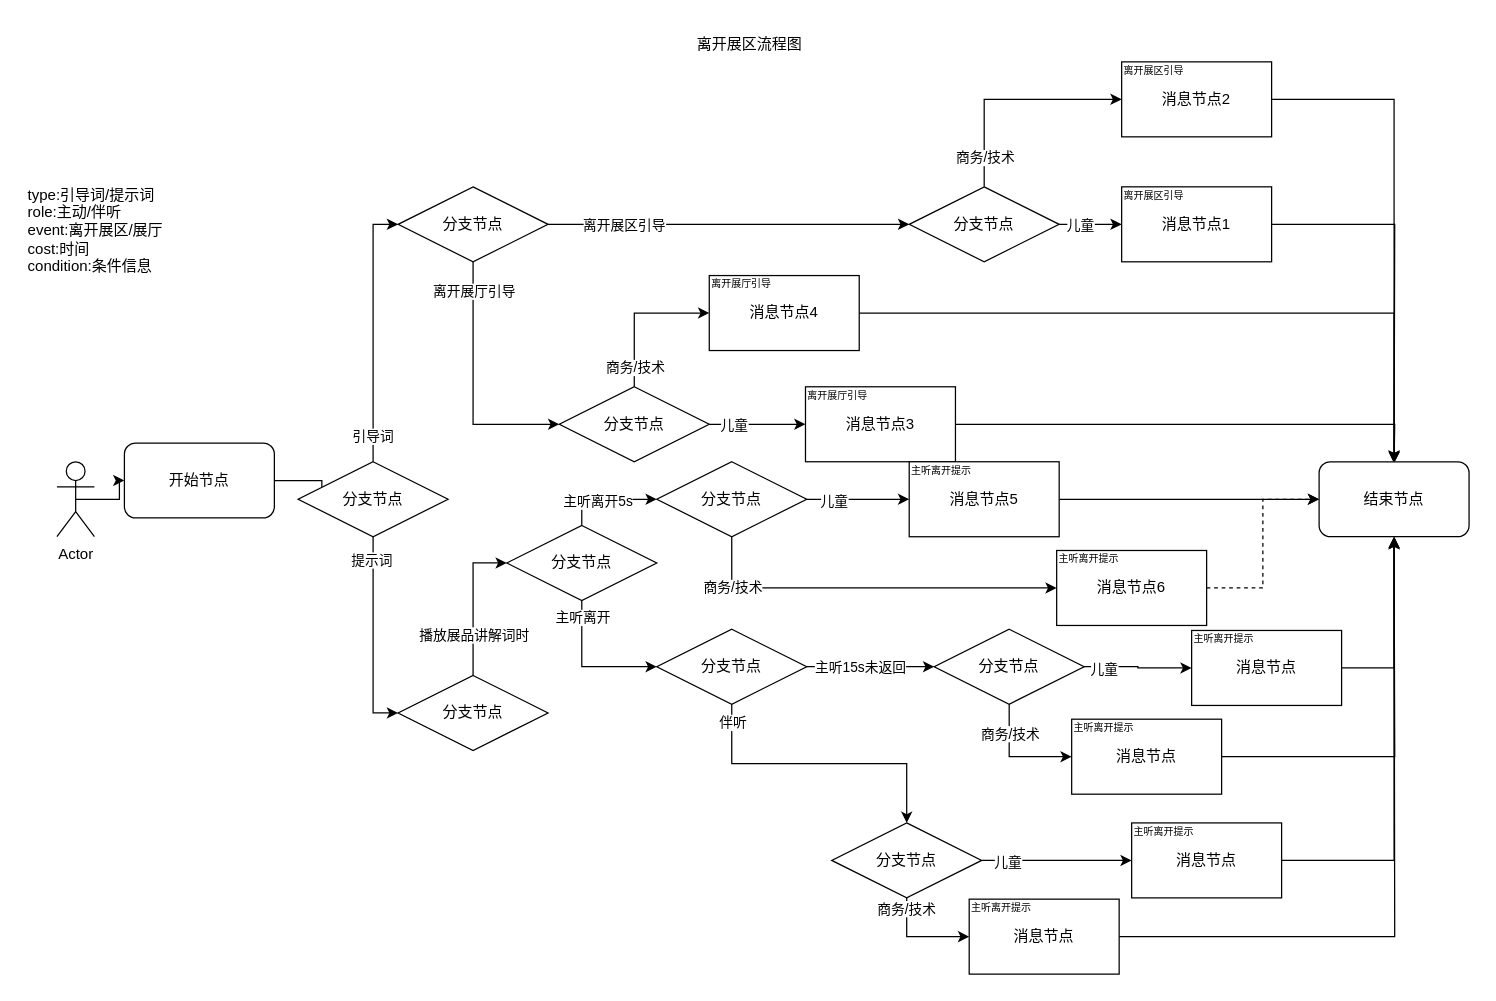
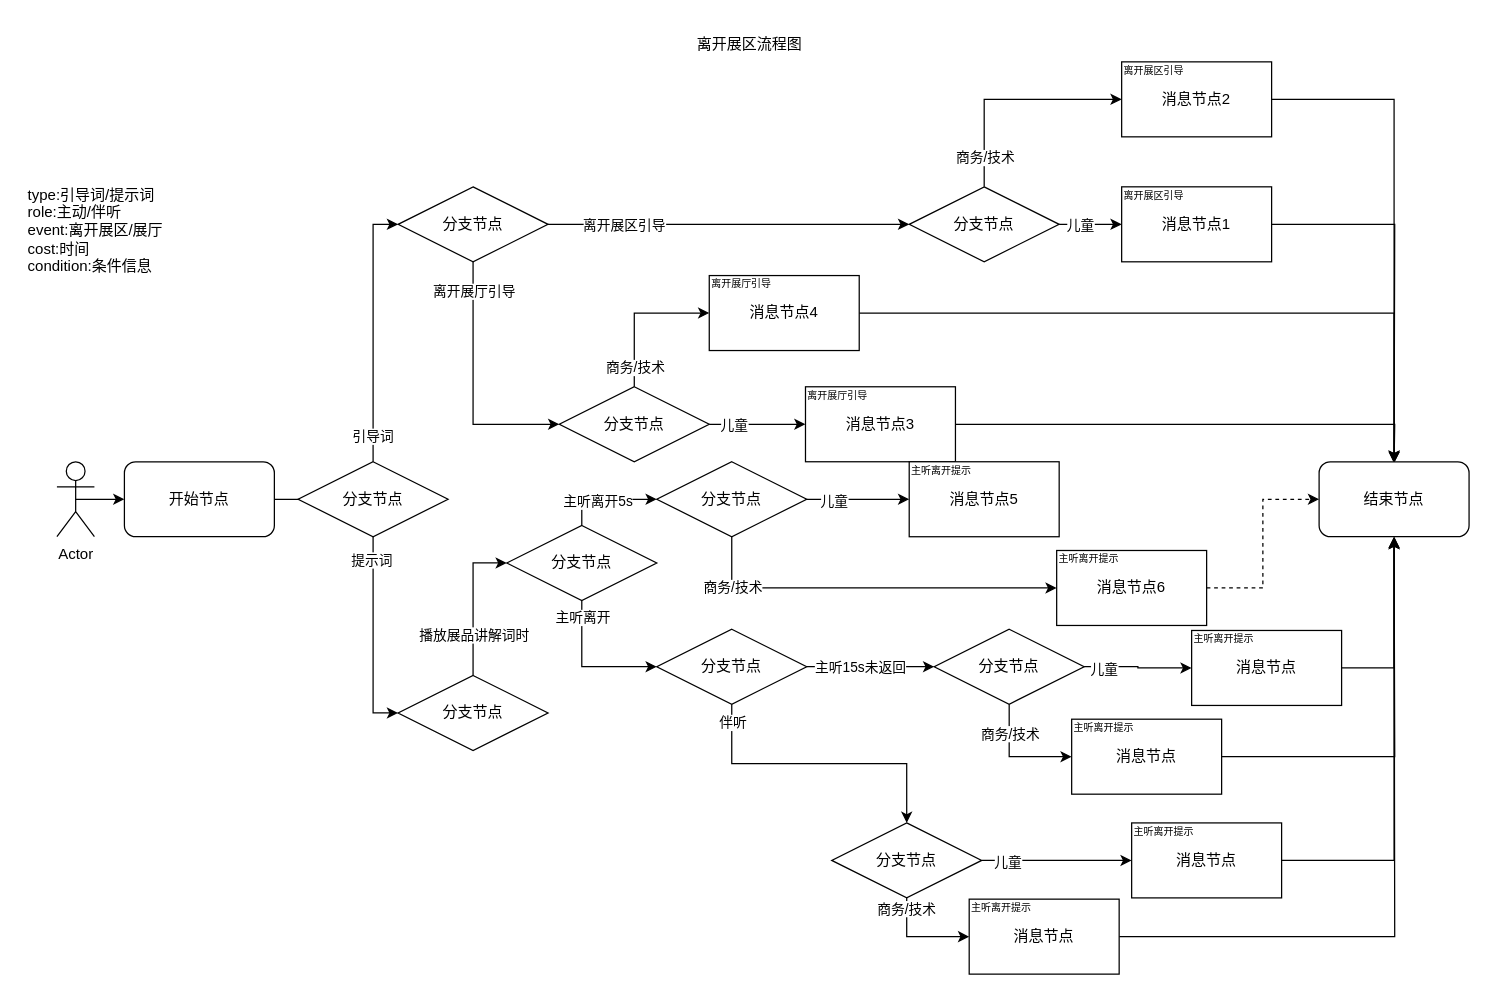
(199, 481) -> (199, 499)
(1159, 499) -> none
